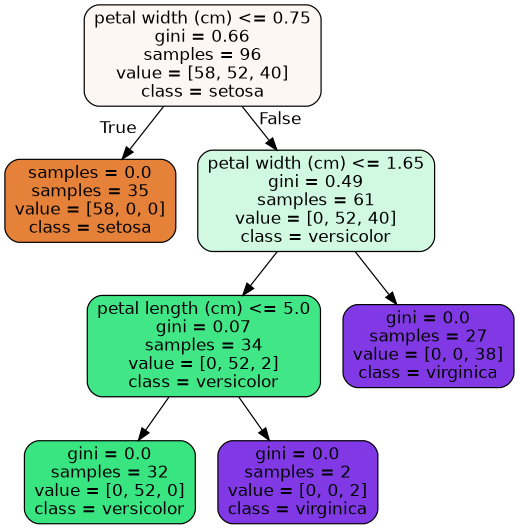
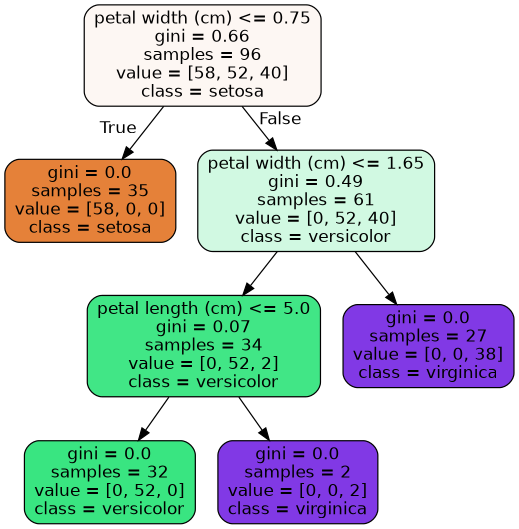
(90, 201) -> (90, 201)
